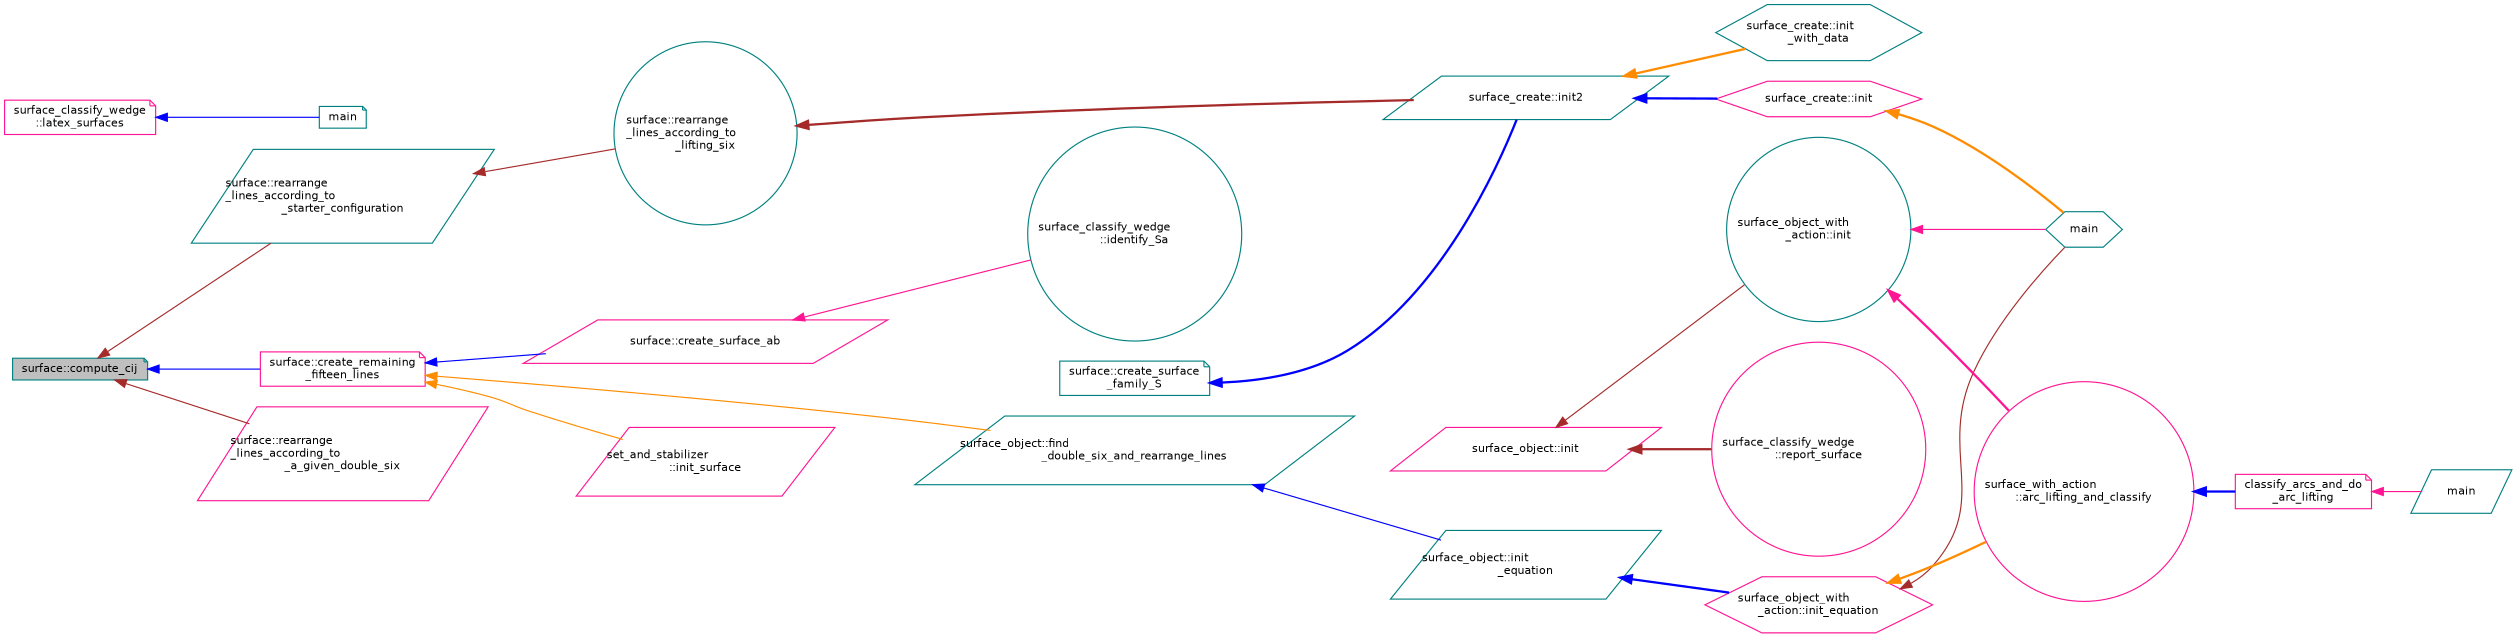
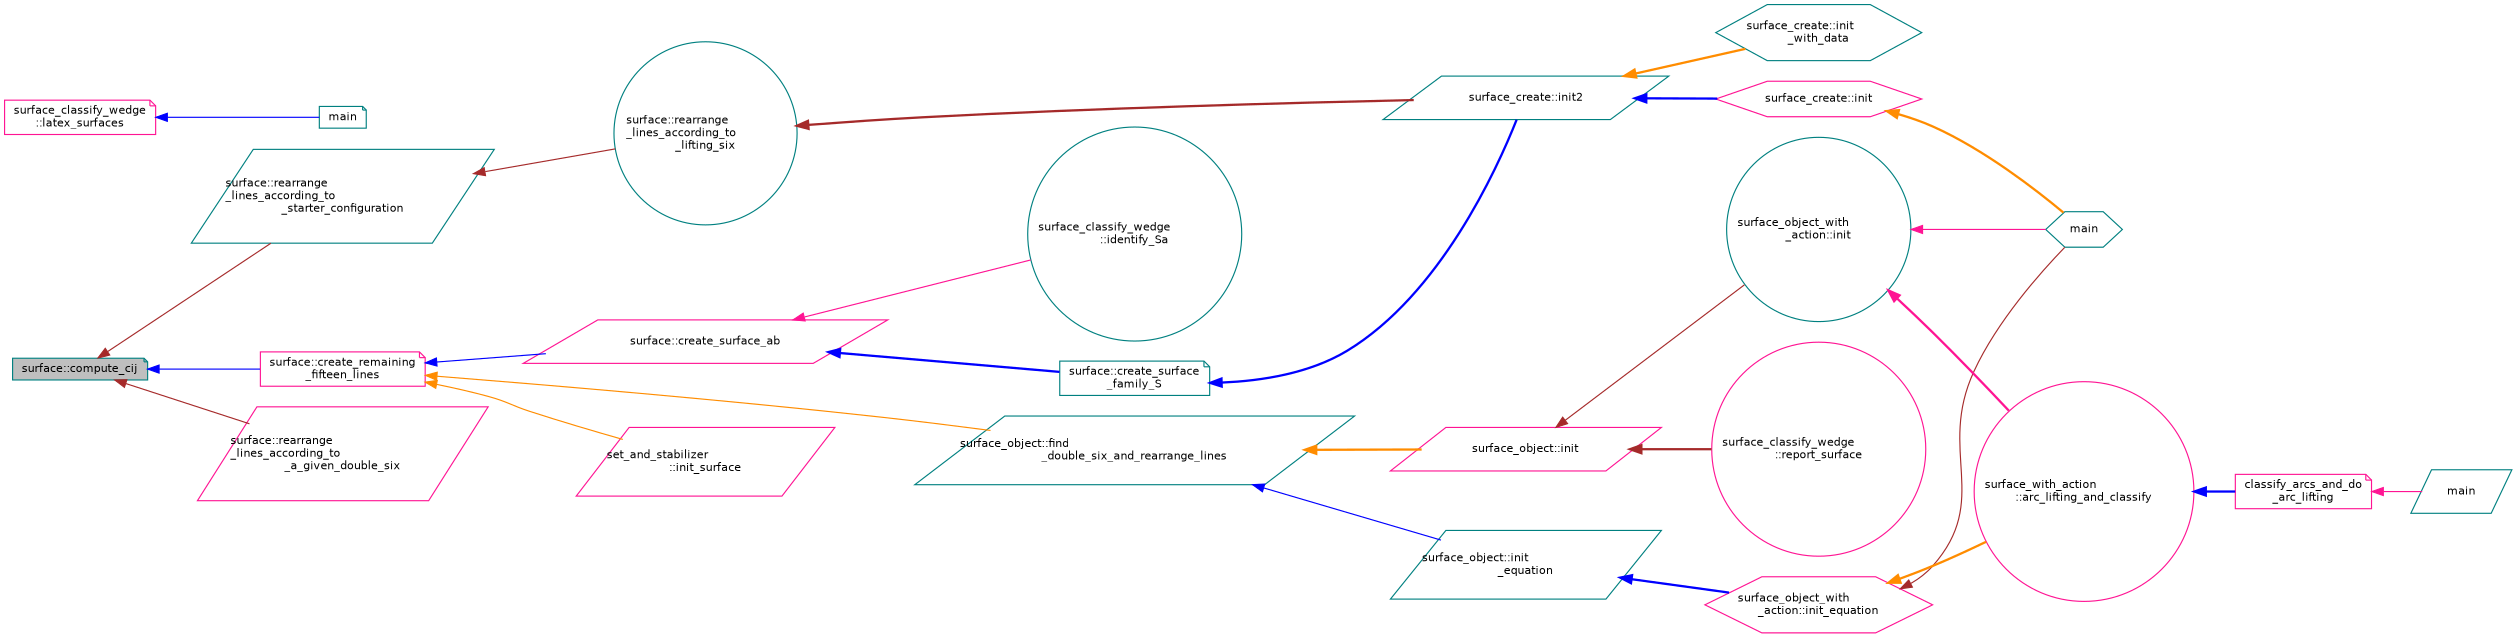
none -> (950, 362)
none -> (1369, 450)
